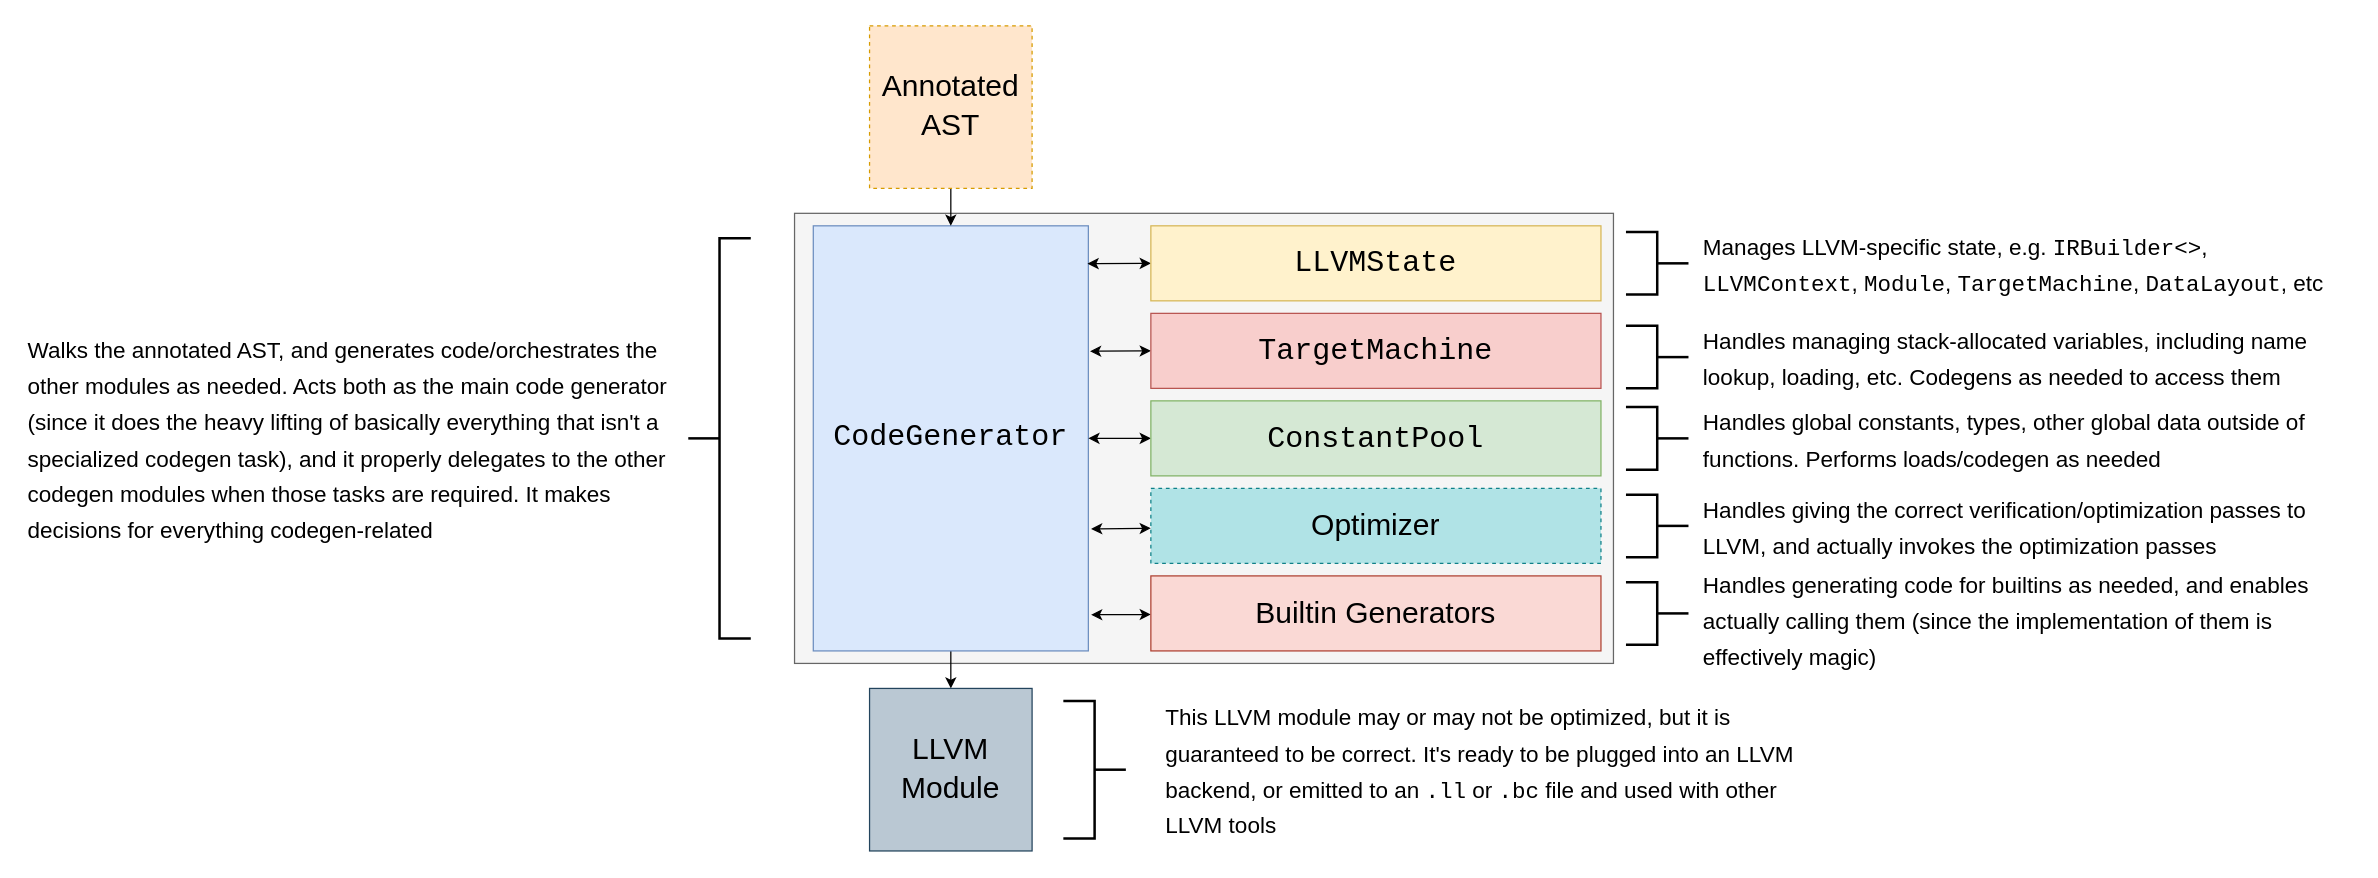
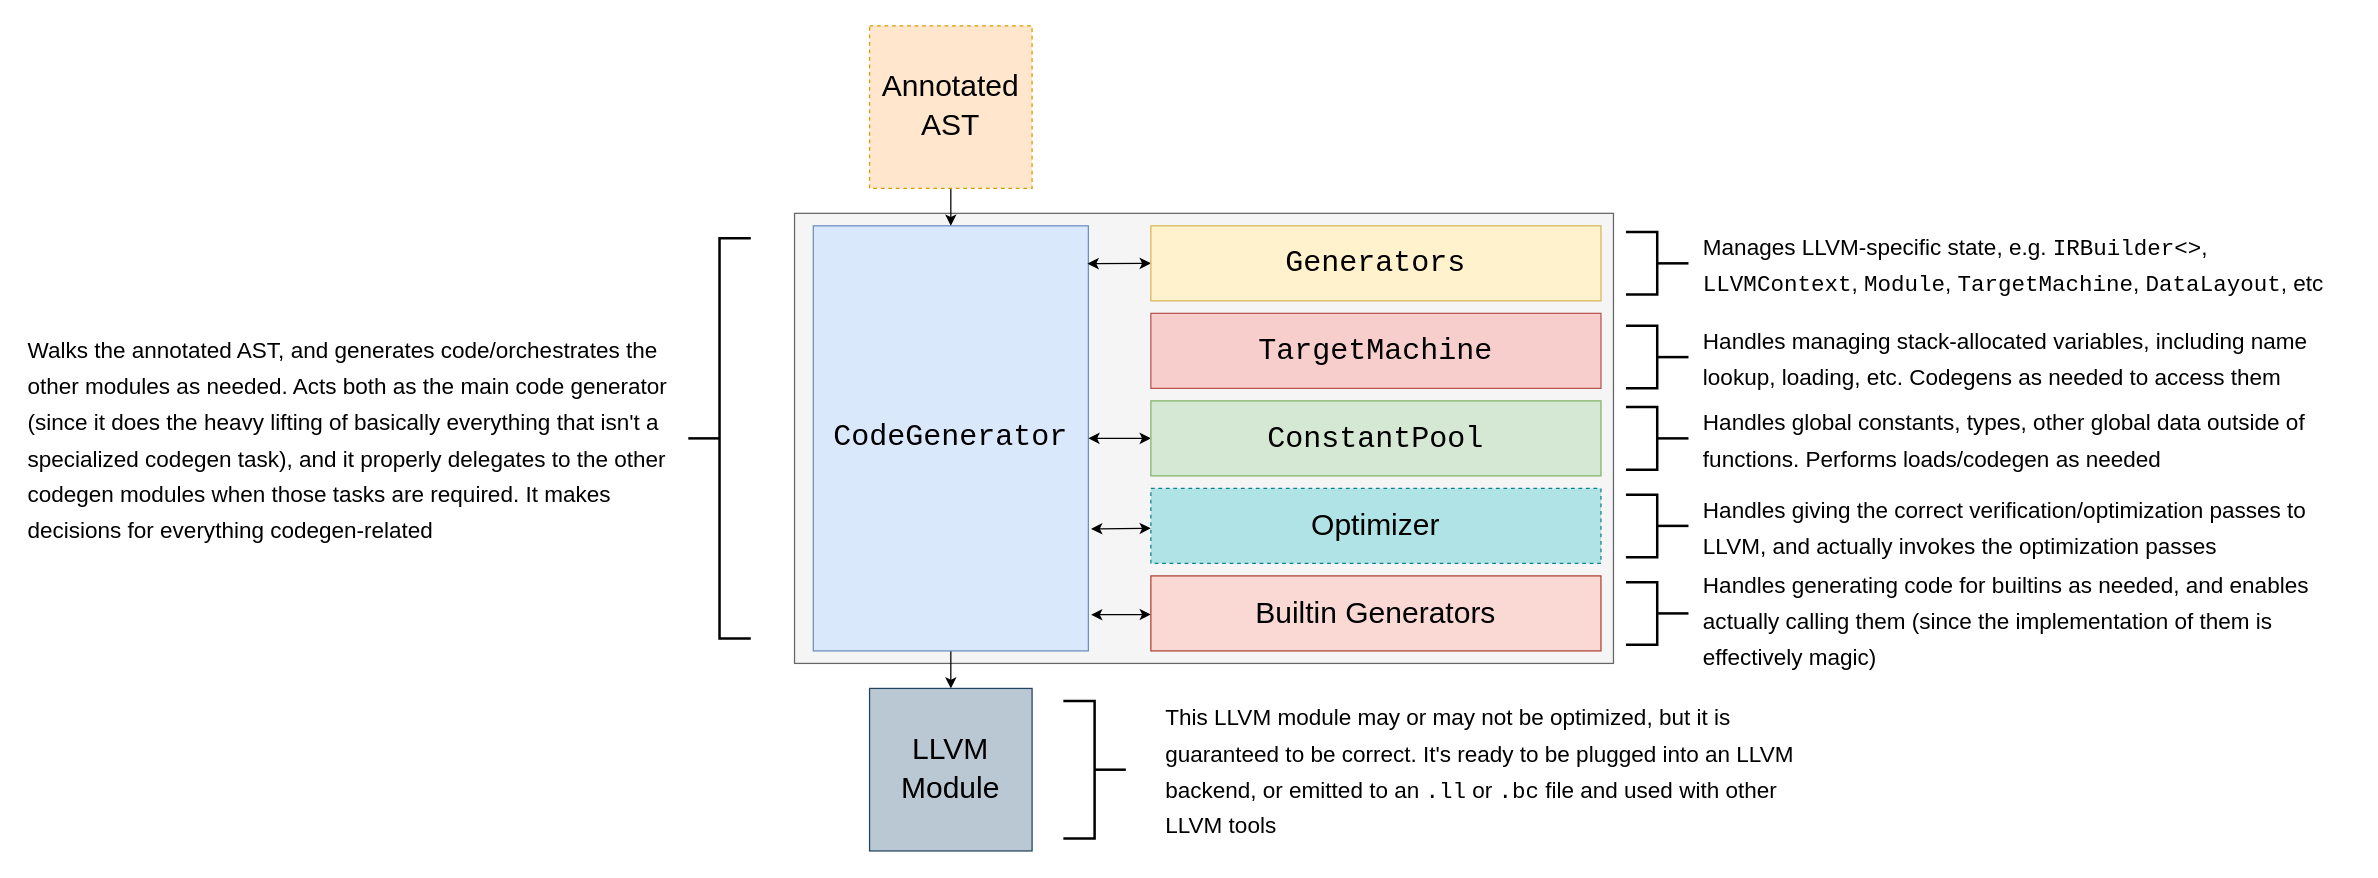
(1376, 263) -> (1376, 263)
(1120, 351) -> none
